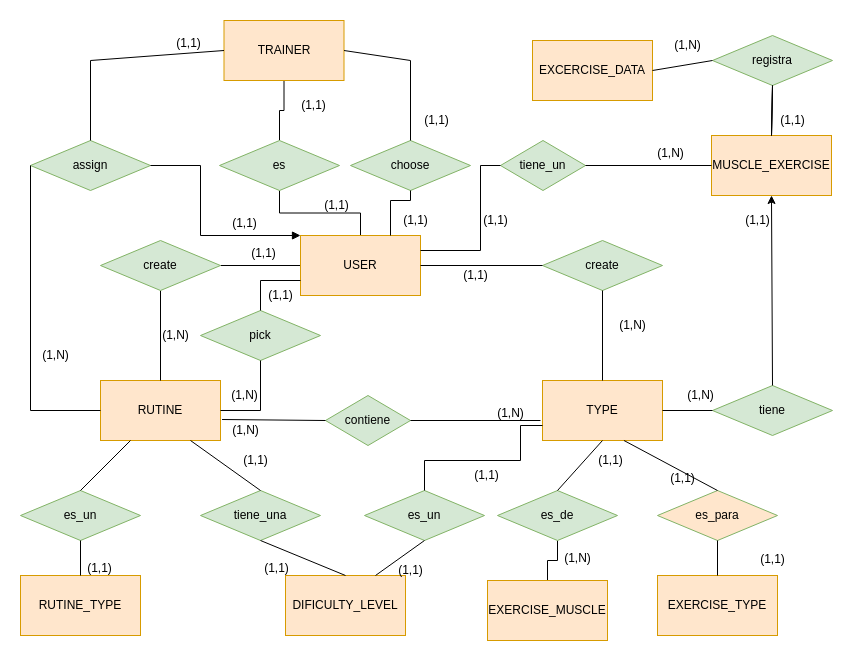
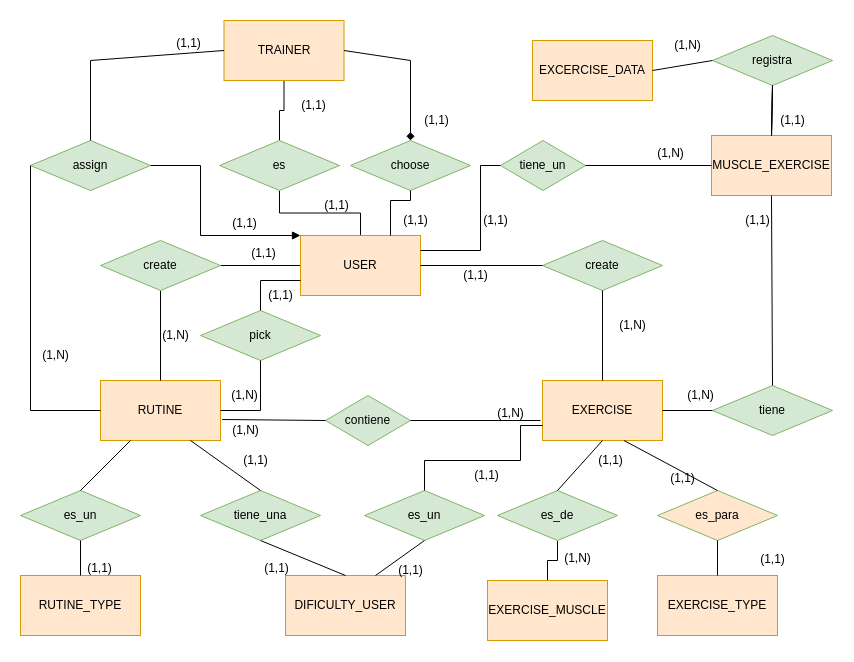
(411, 136) -> (411, 132)
(772, 204) -> (772, 201)
(603, 411) -> (603, 411)
(346, 606) -> (346, 606)
